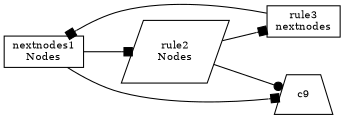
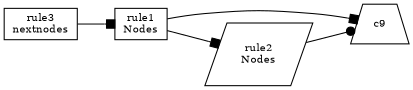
(239, 37) -> none
(44, 52) -> (141, 24)
